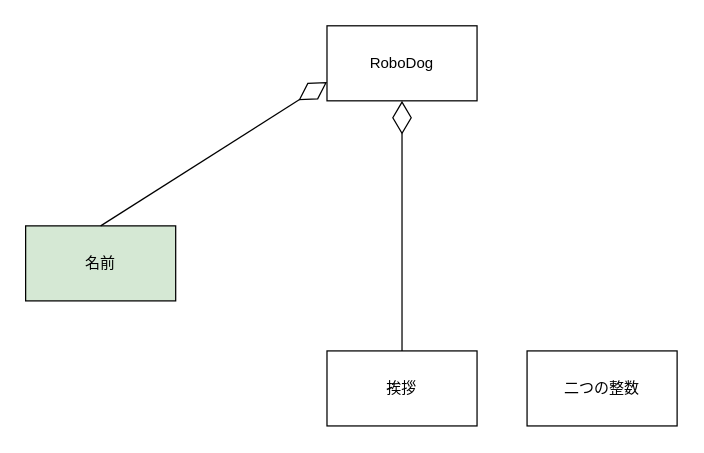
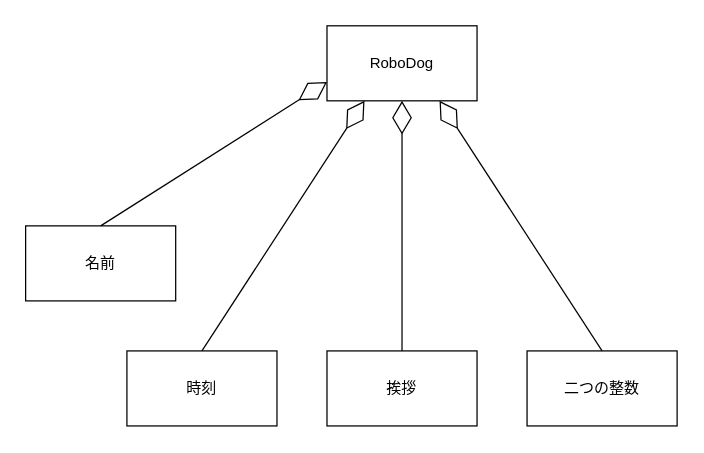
none -> (274, 240)
none -> (530, 240)
(101, 263) -> (101, 263)
none -> (202, 388)
